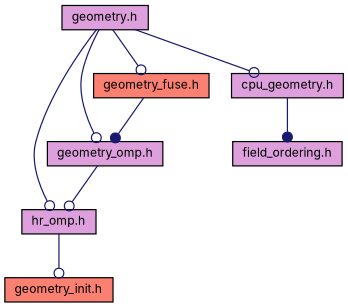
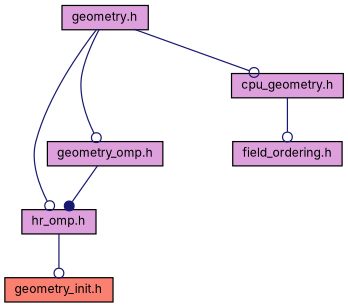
(151, 86) -> none
(287, 115) -> (287, 115)
(85, 184) -> (85, 184)
